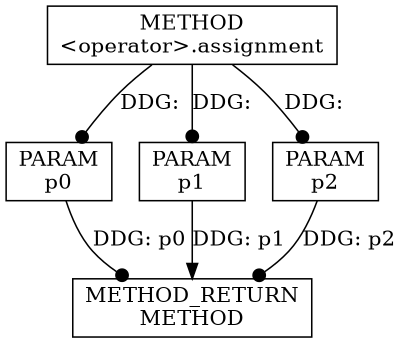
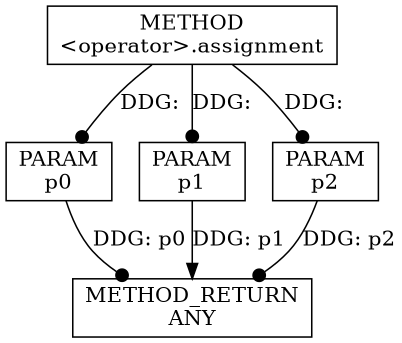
(192, 319) -> (192, 319)
